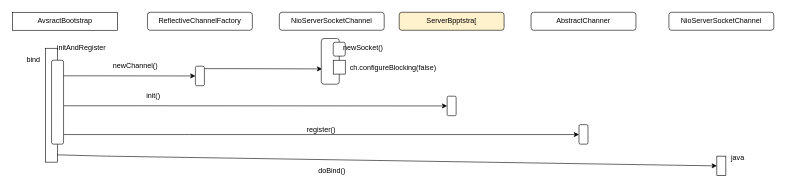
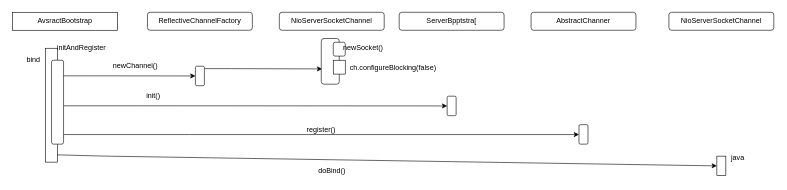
(452, 21) -> (452, 21)
